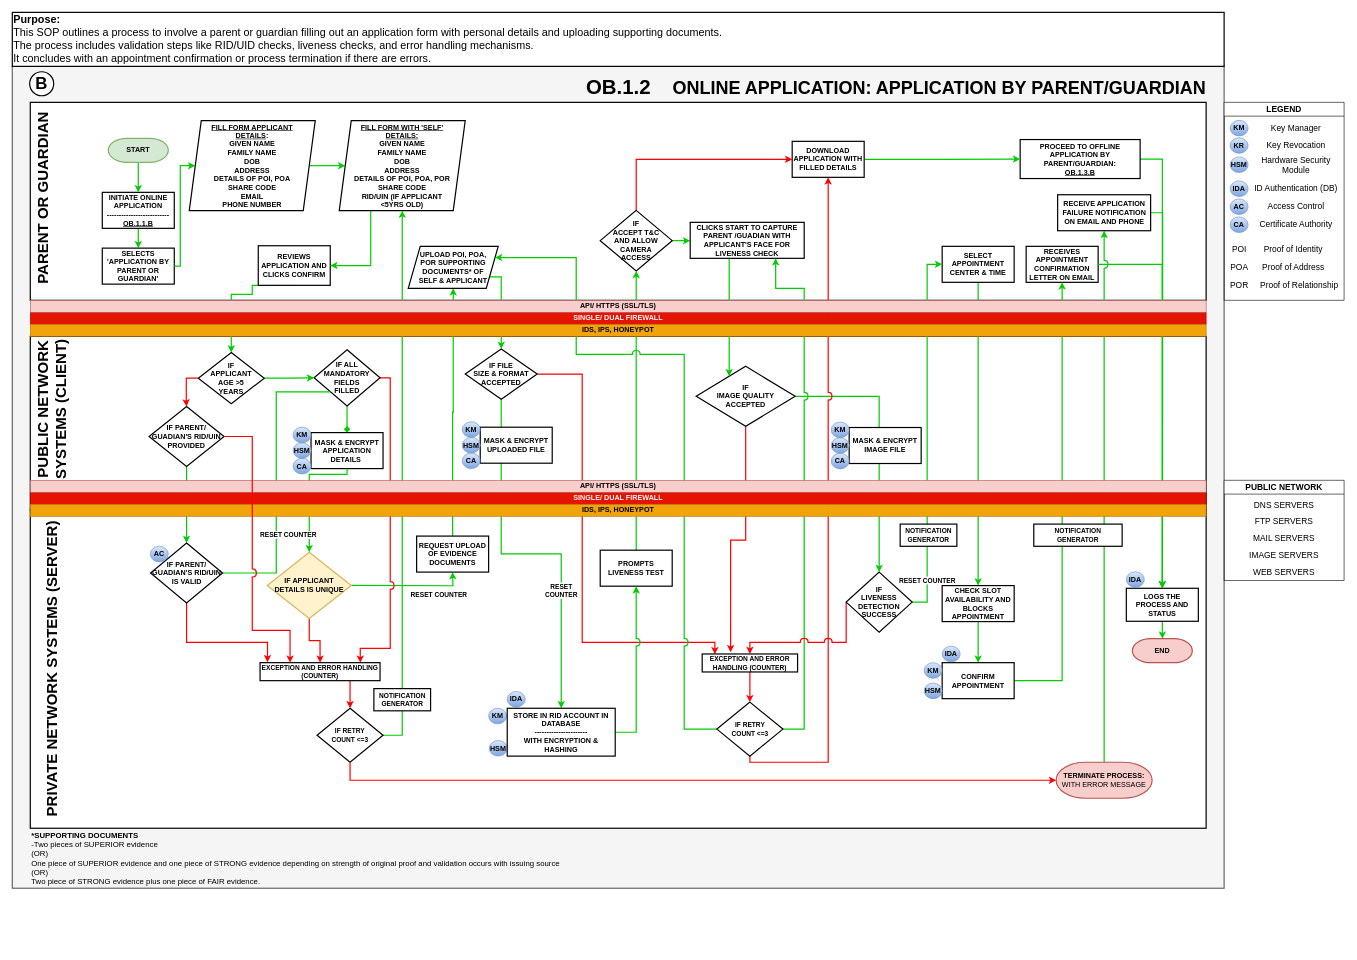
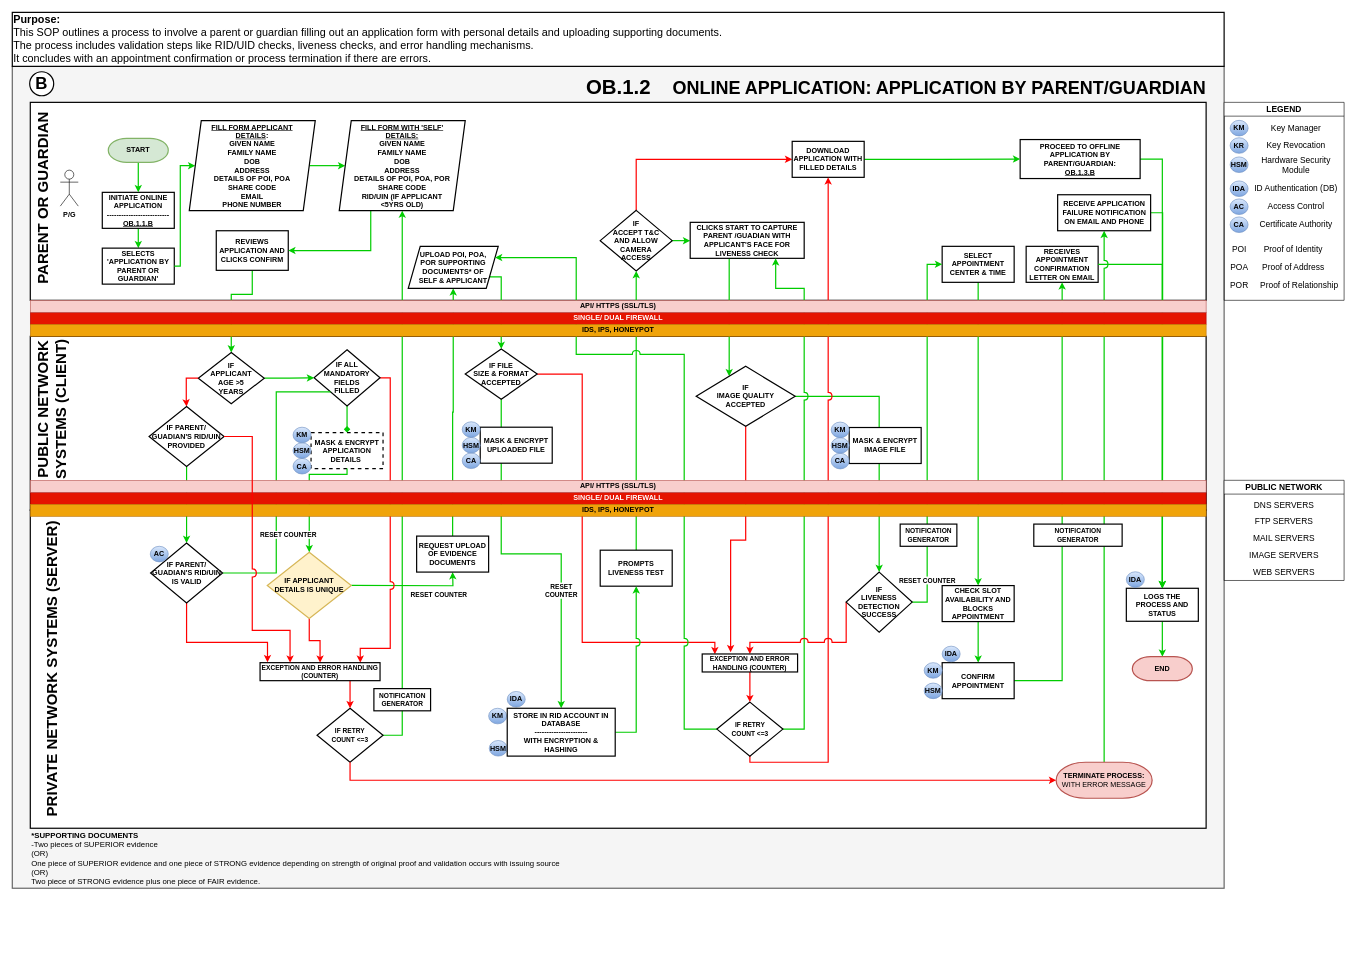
none -> (69, 188)
(294, 266) -> (252, 251)
(347, 451) -> (347, 451)
(1163, 651) -> (1163, 669)
